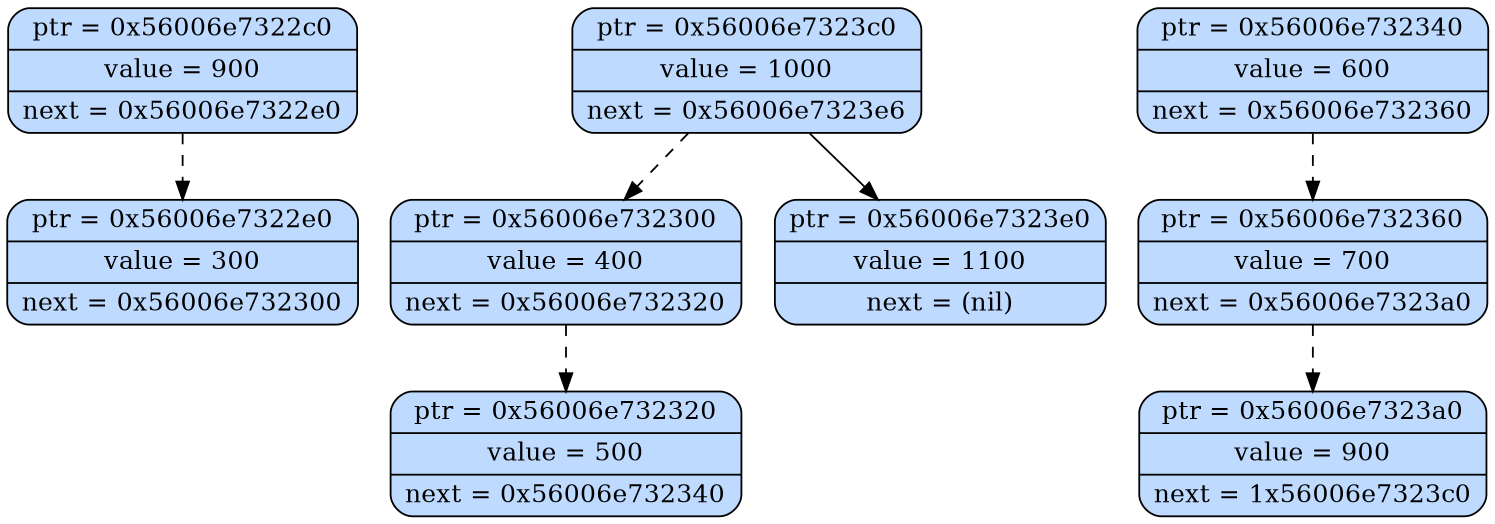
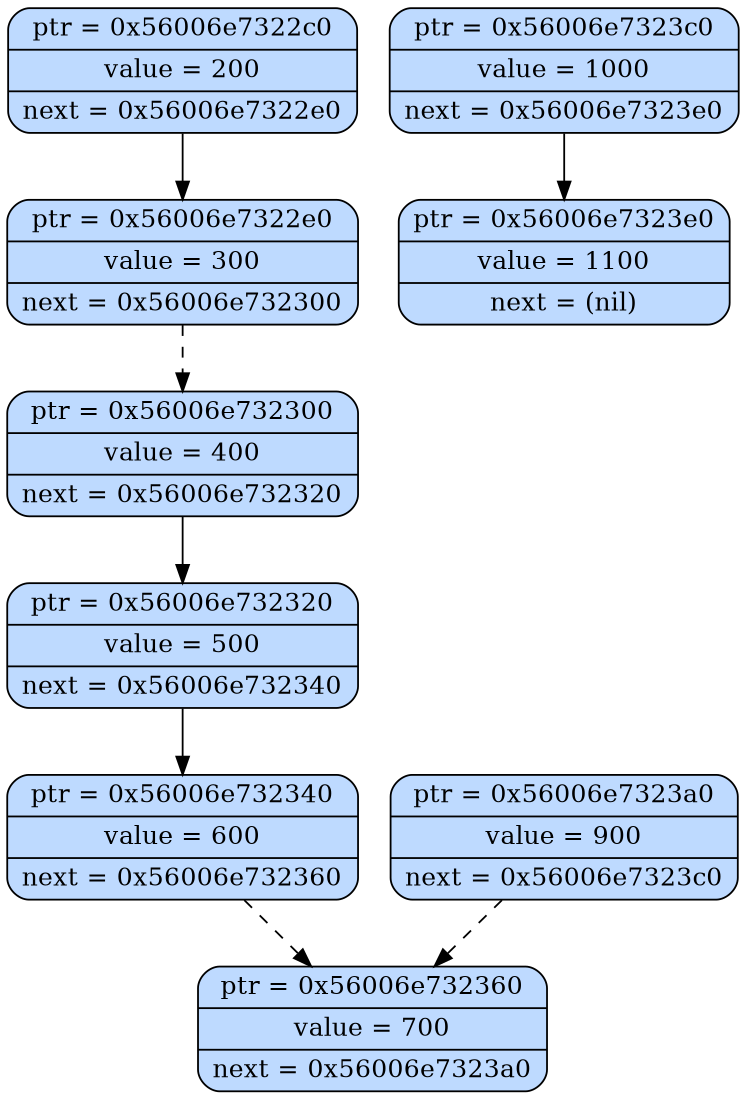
(183, 70) -> (183, 70)
(747, 111) -> (564, 111)
(183, 157) -> (183, 157)
(663, 160) -> (183, 349)
(566, 349) -> (183, 541)
(1313, 349) -> (475, 927)
(1313, 495) -> (564, 878)
none -> (183, 732)
